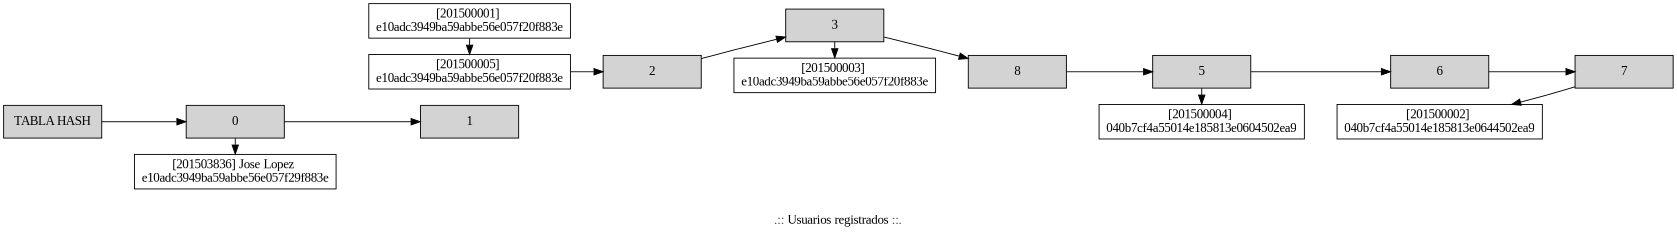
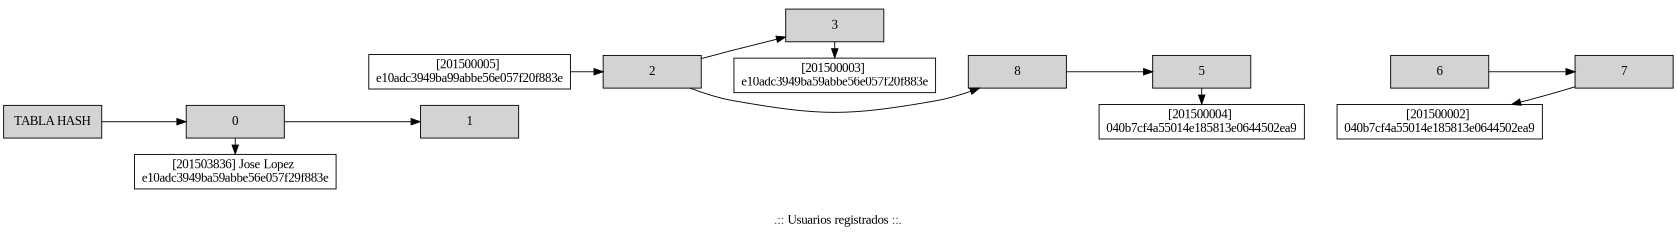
(470, 21) -> none
(922, 46) -> (830, 112)
(470, 72) -> (470, 72)
(1316, 72) -> none
(1202, 122) -> (1202, 122)
